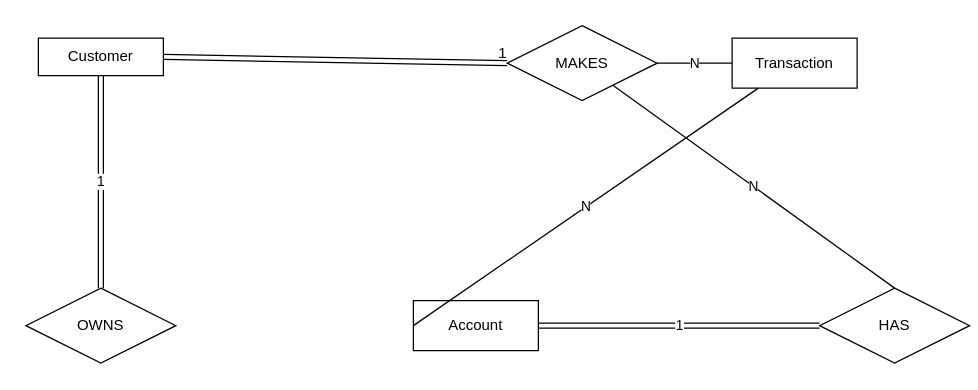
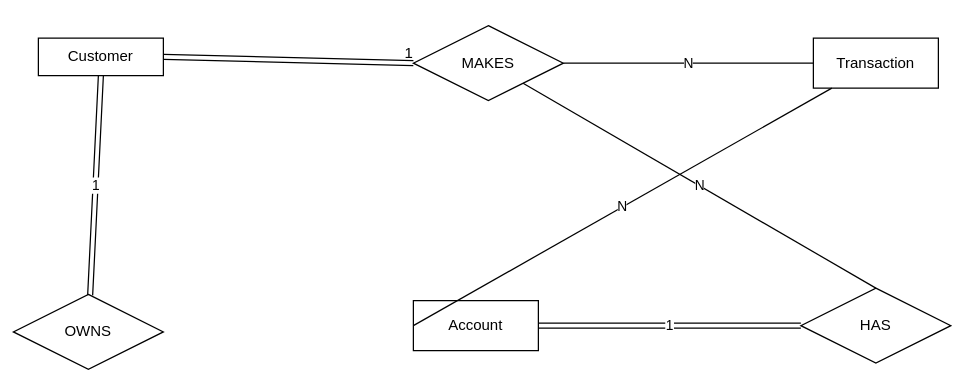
(582, 63) -> (488, 63)
(794, 63) -> (876, 63)
(101, 326) -> (88, 332)
(894, 326) -> (876, 326)
